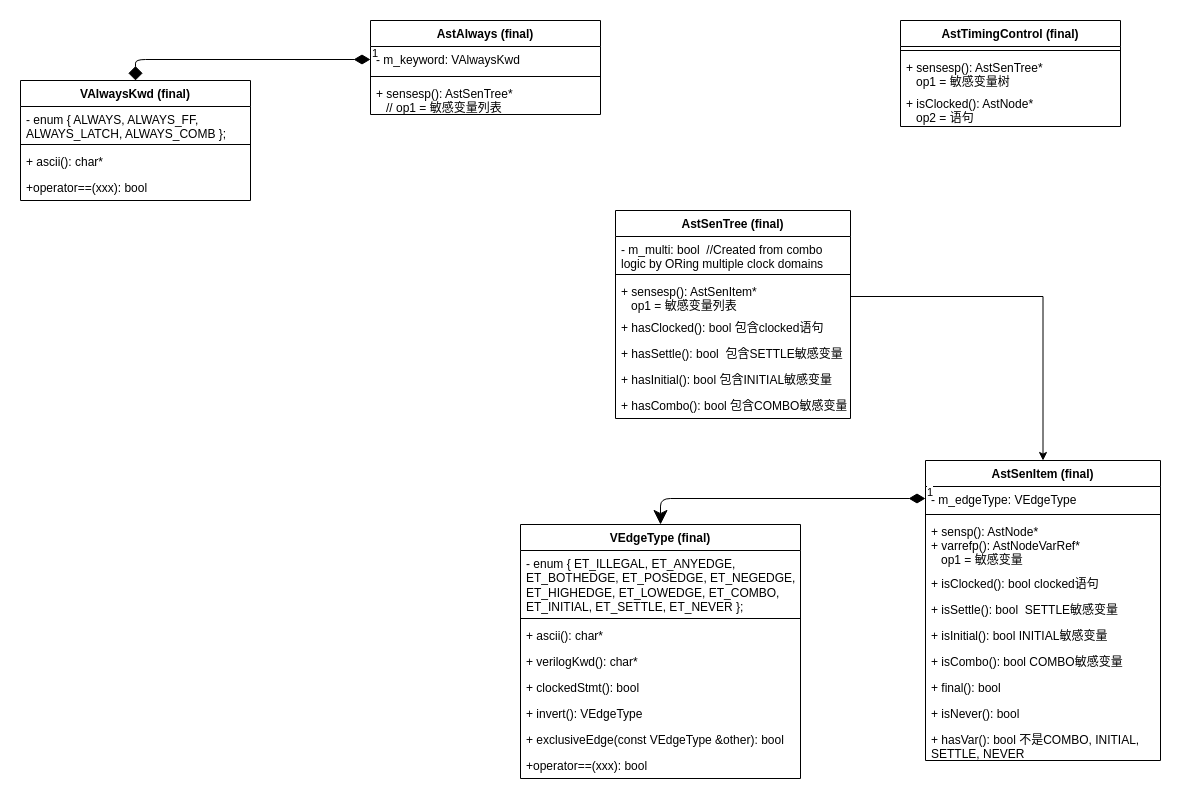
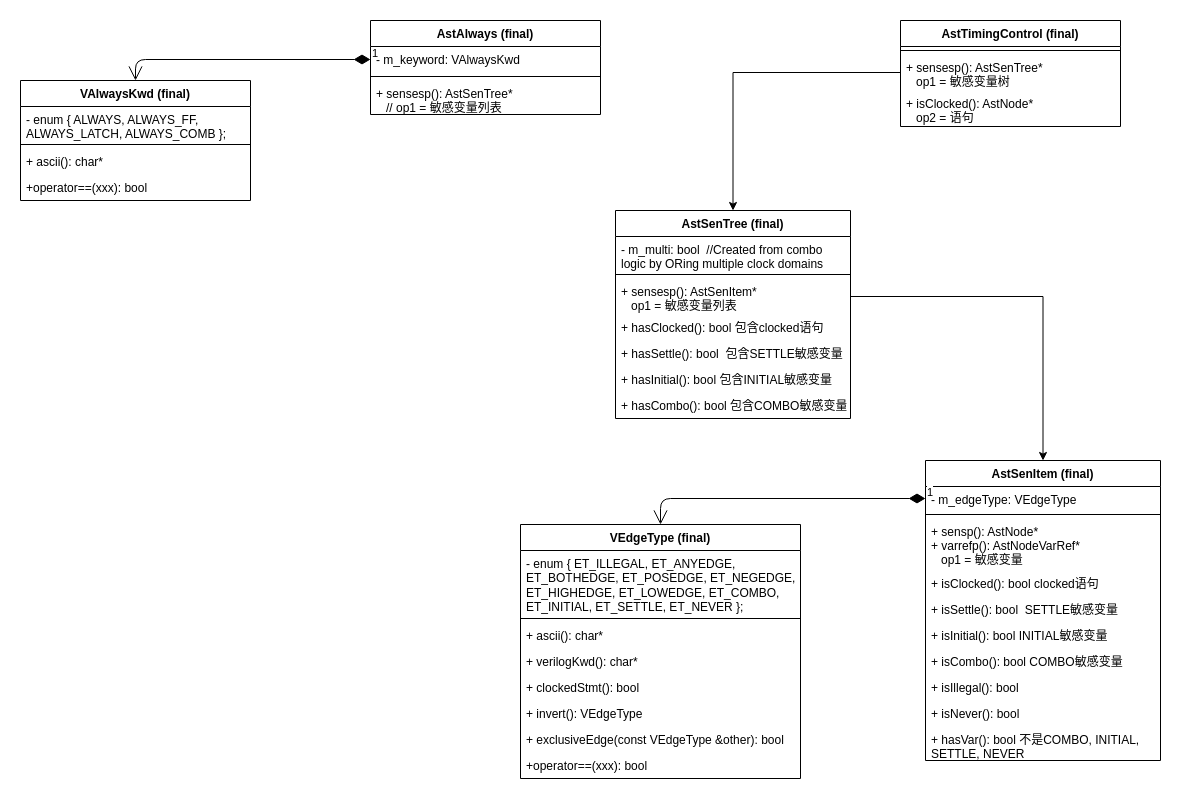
(136, 61) -> (136, 69)
none -> (750, 73)
(661, 505) -> (661, 512)
(972, 688) -> (982, 688)
